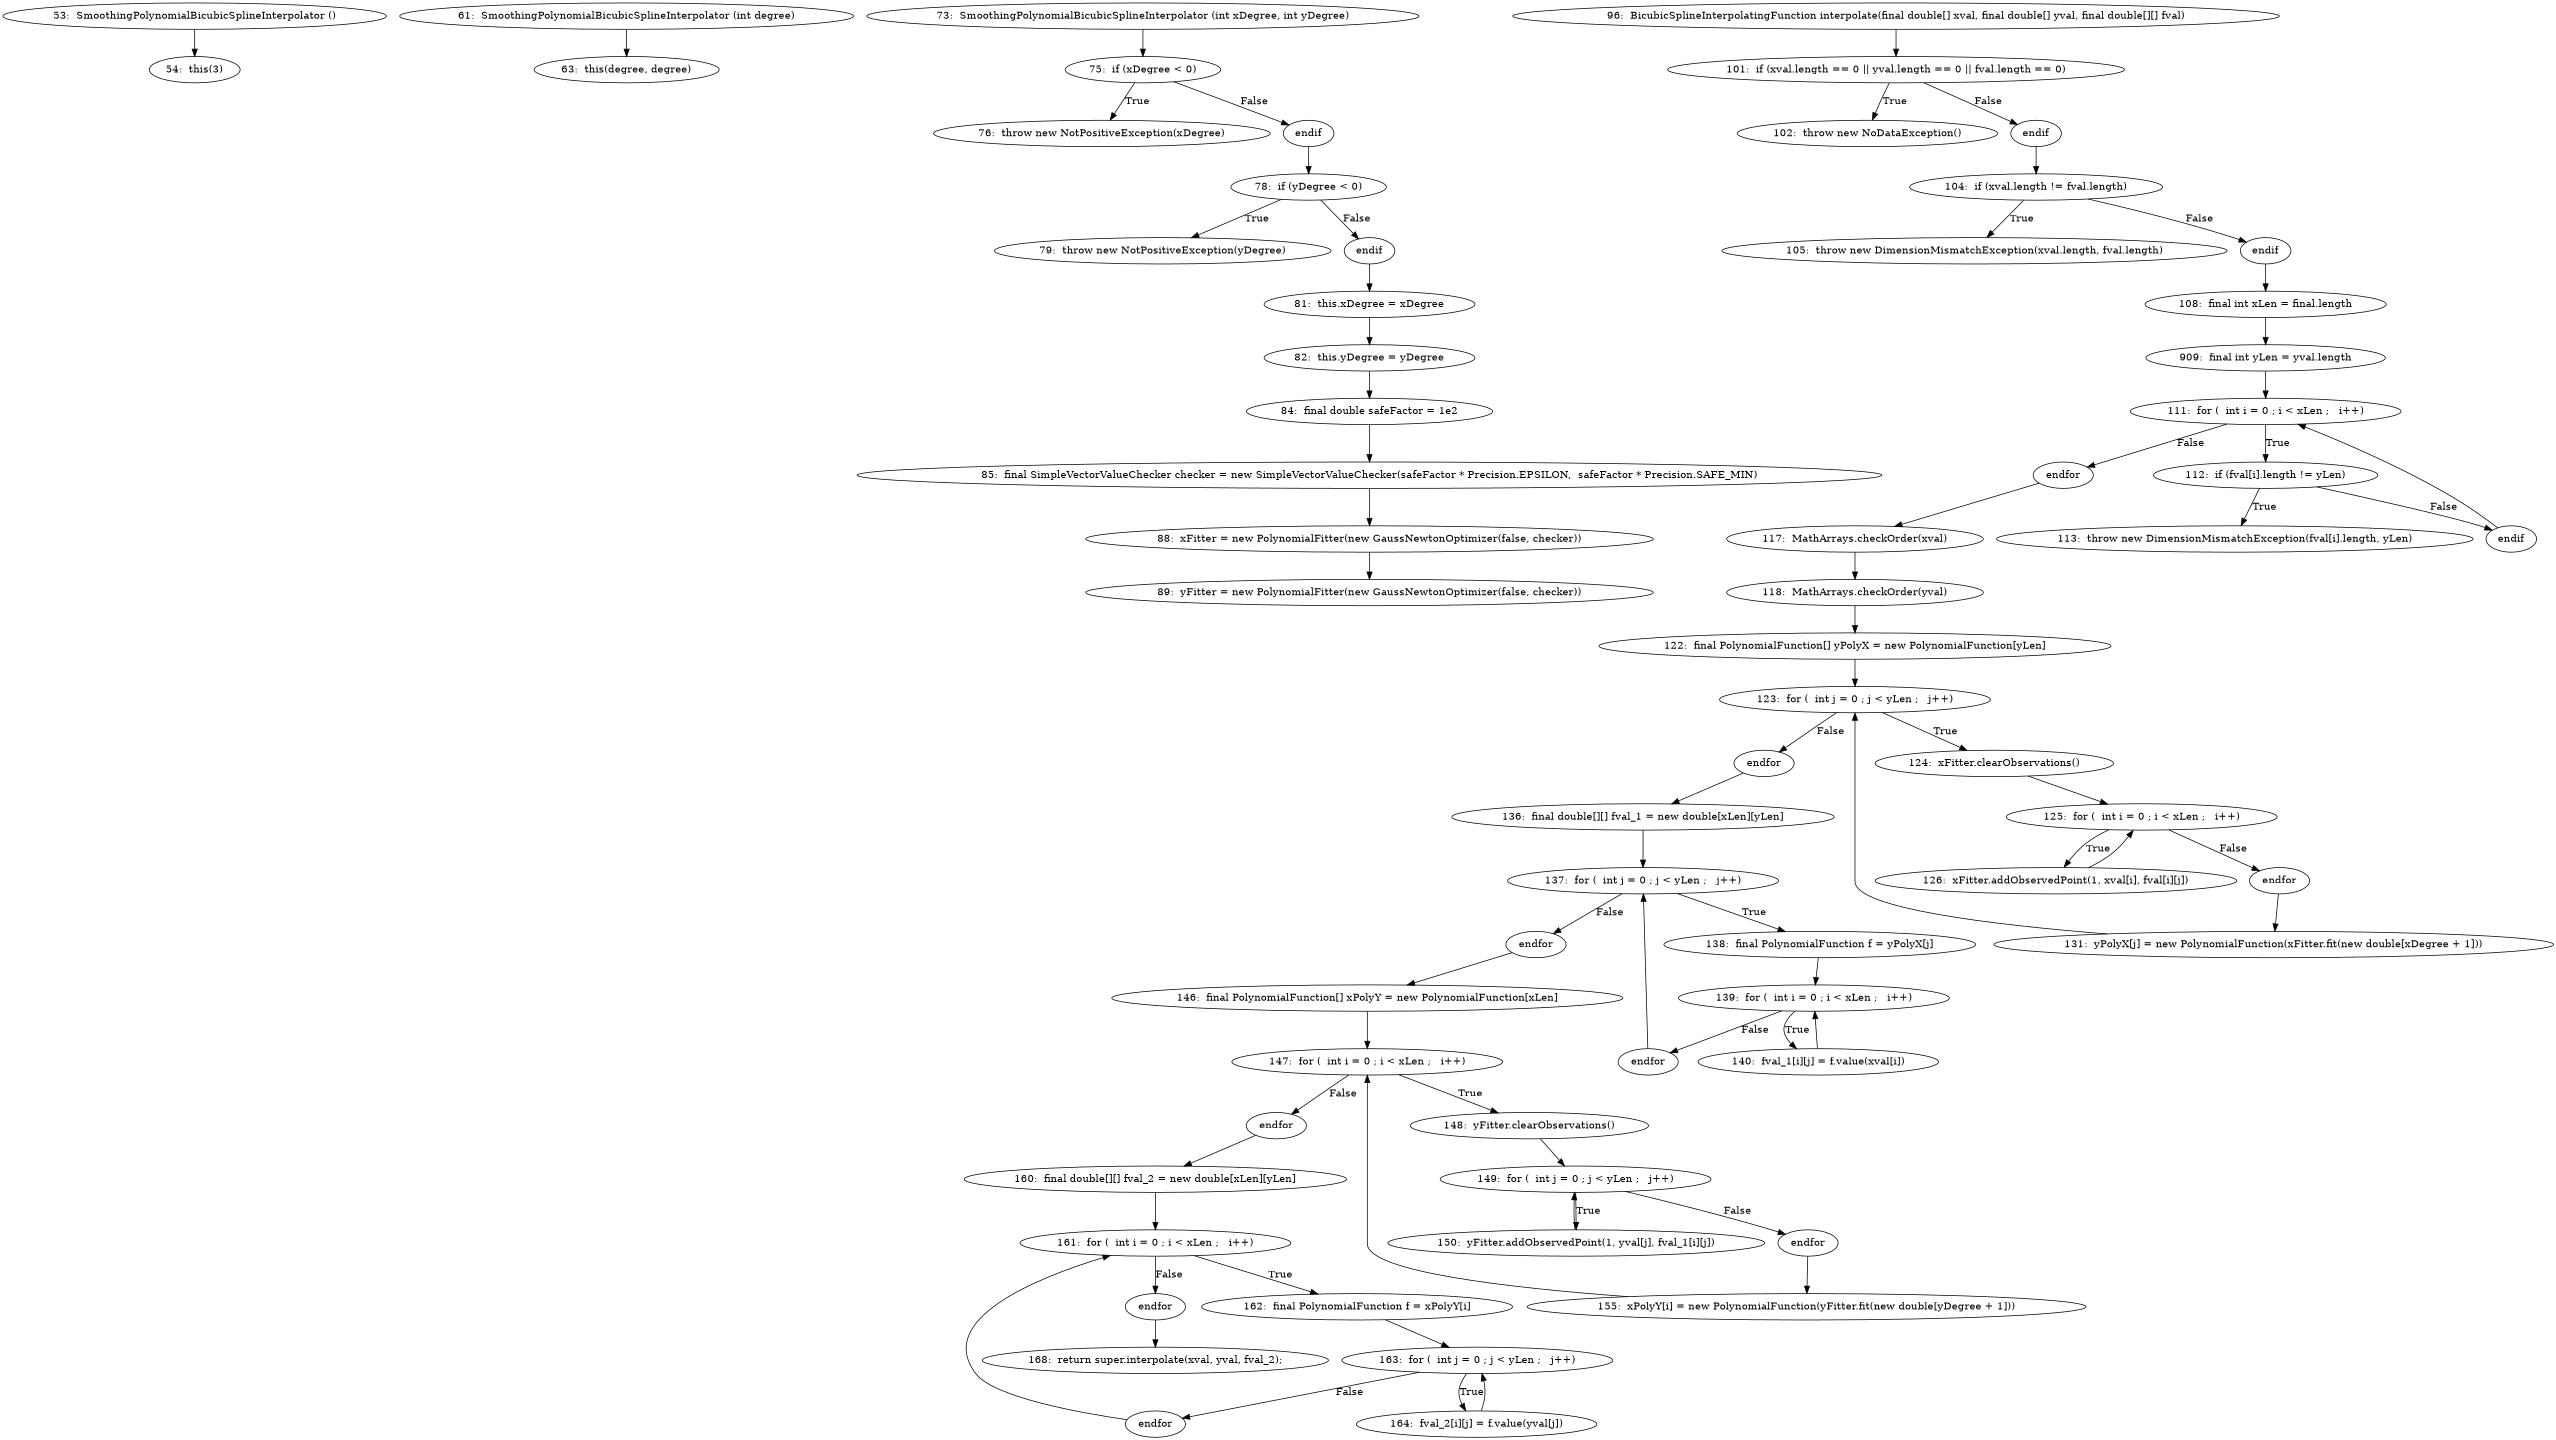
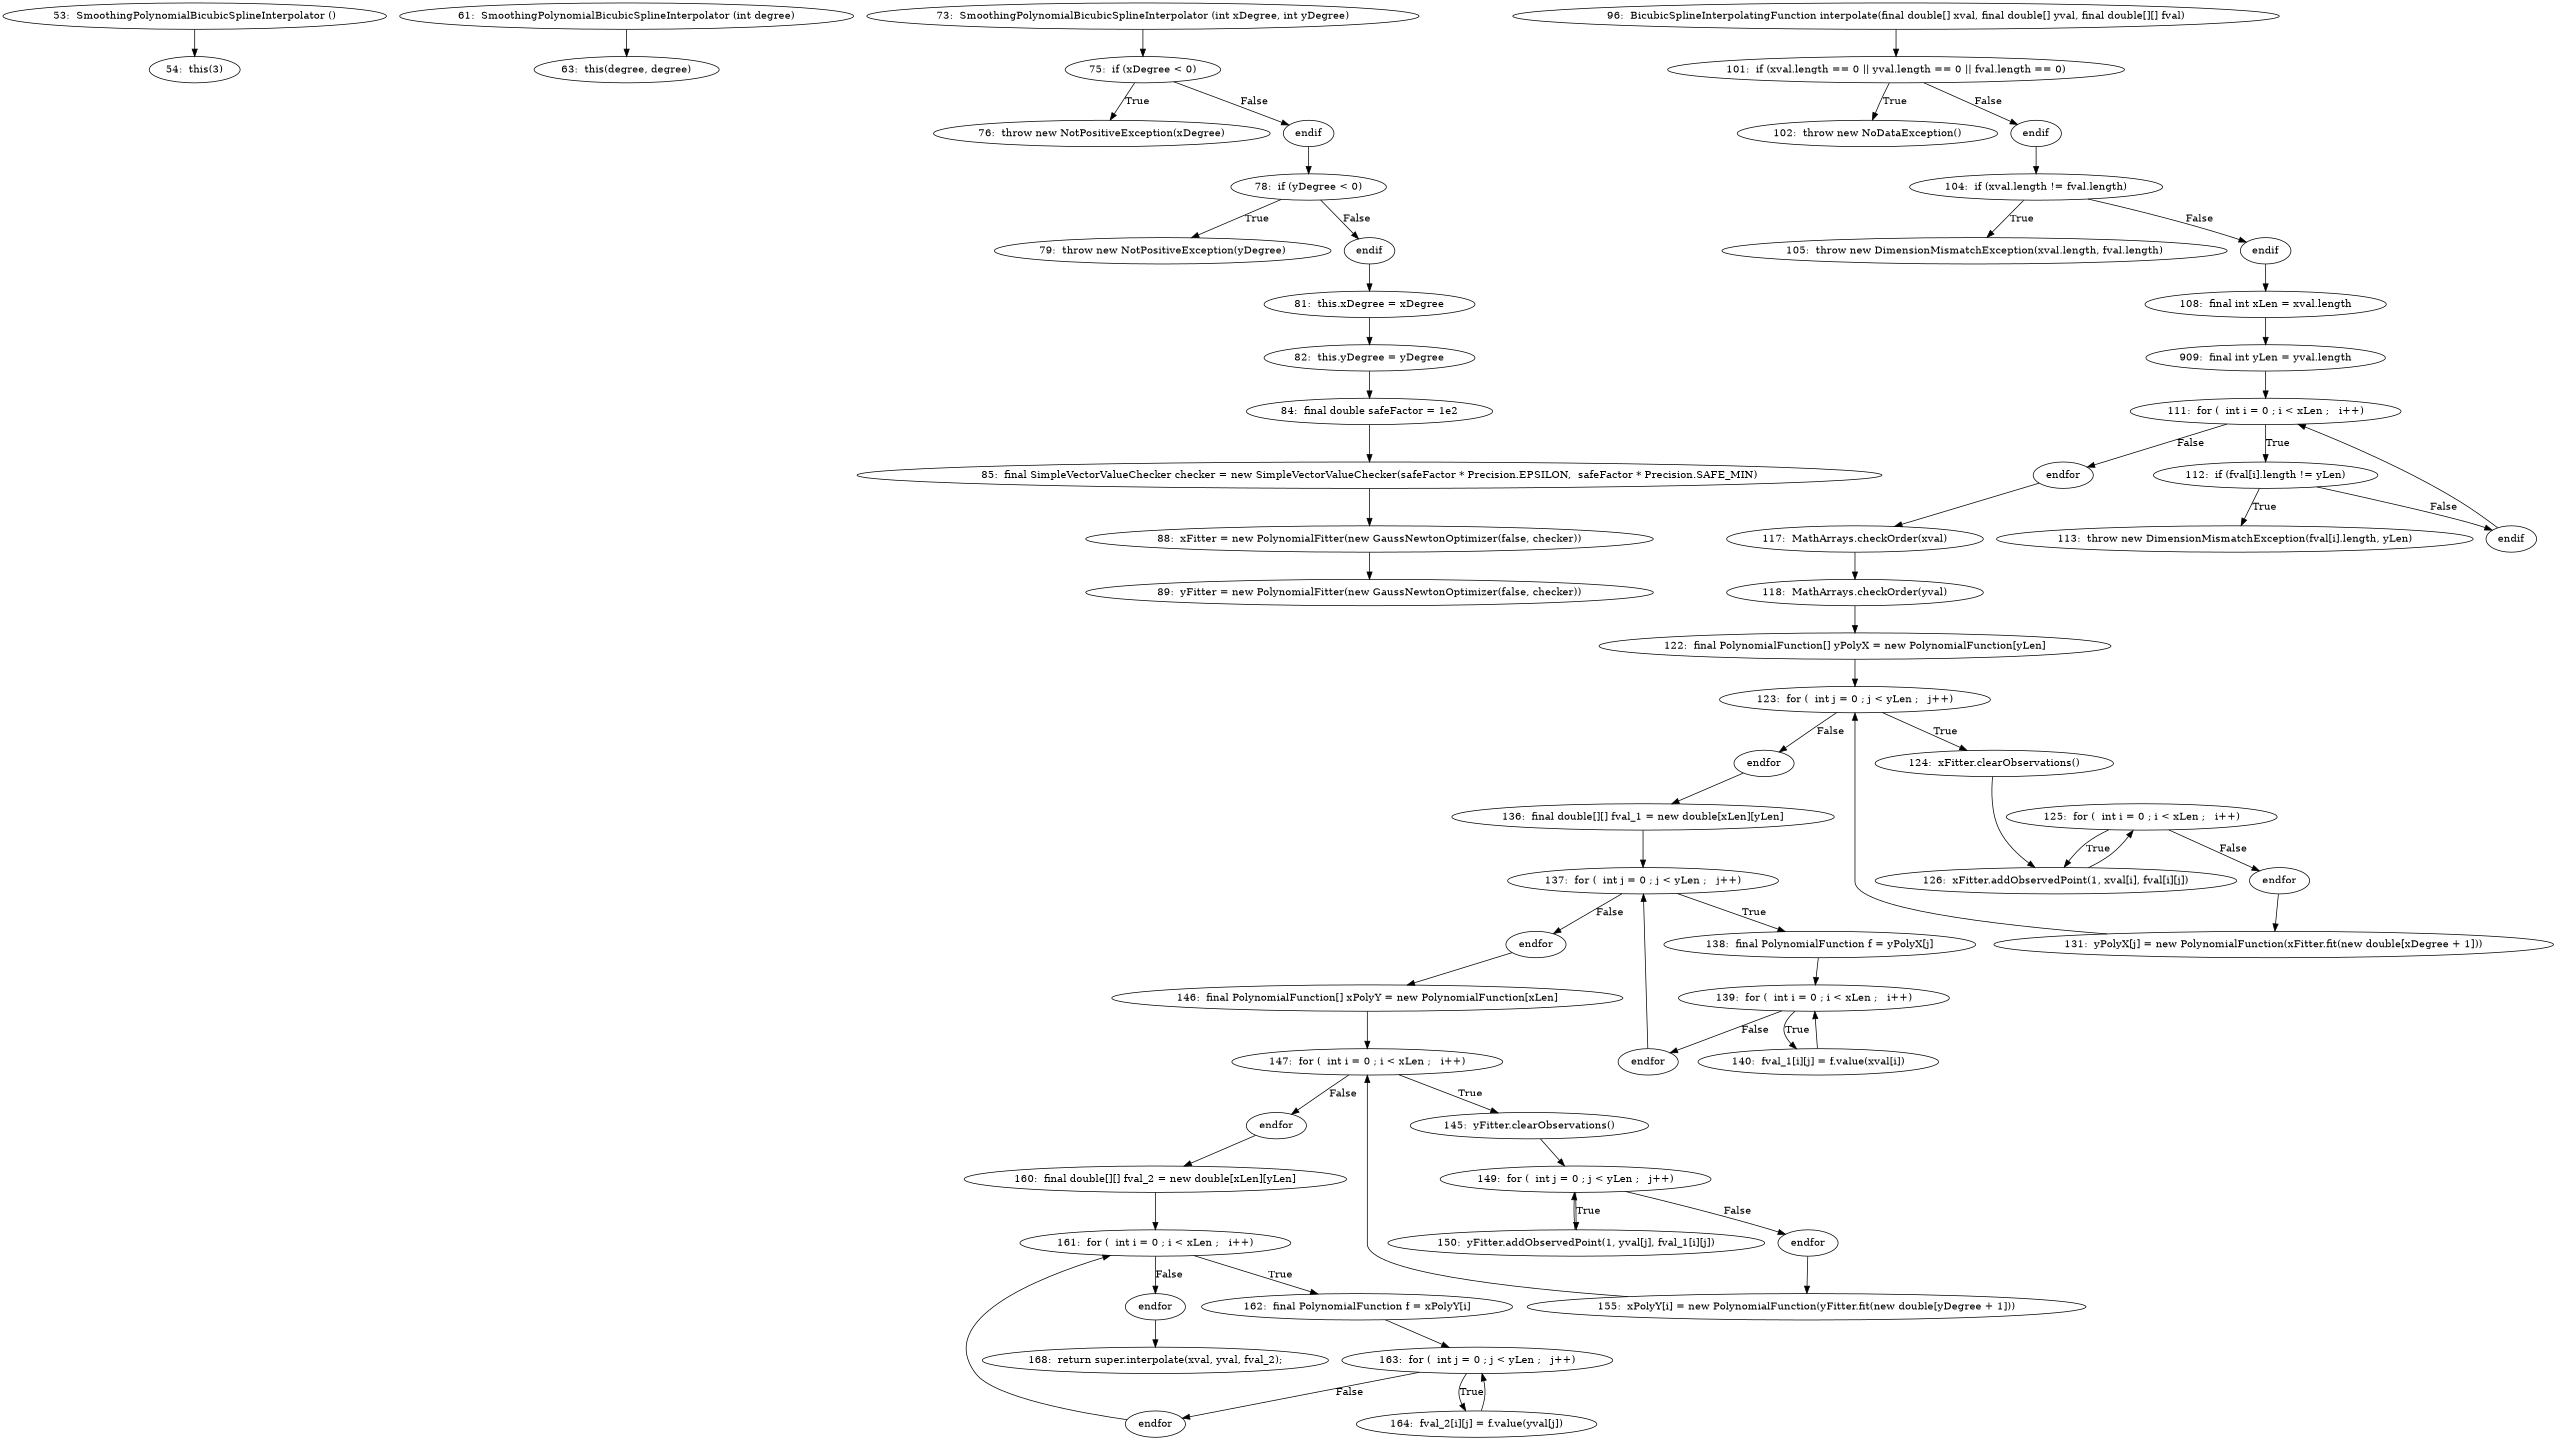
(2266, 304) -> (2266, 304)
(2064, 789) -> (1998, 826)
(1529, 1126) -> (1529, 1126)
